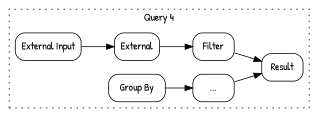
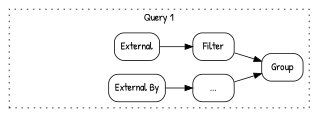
(159, 18) -> (159, 18)
(48, 47) -> none
(282, 67) -> (282, 67)
(137, 88) -> (137, 88)
